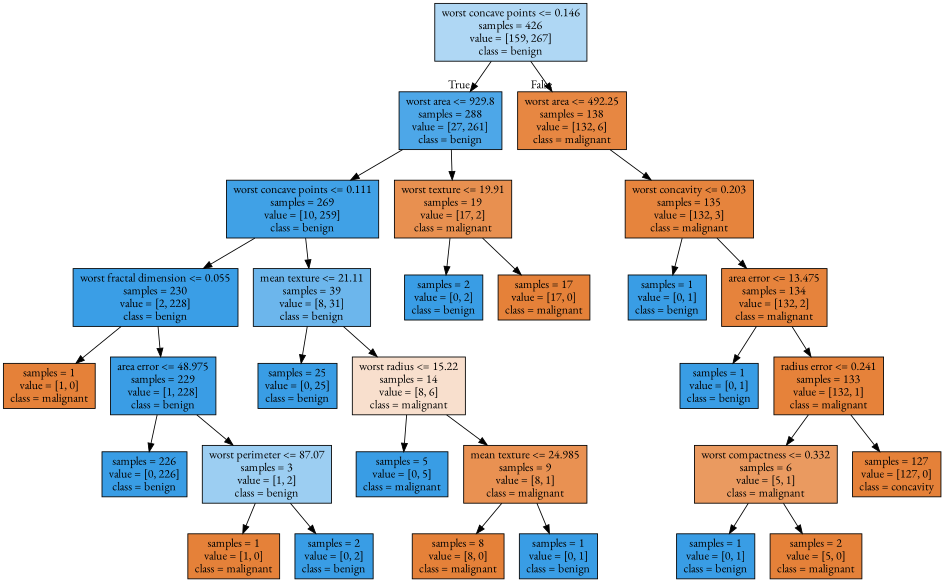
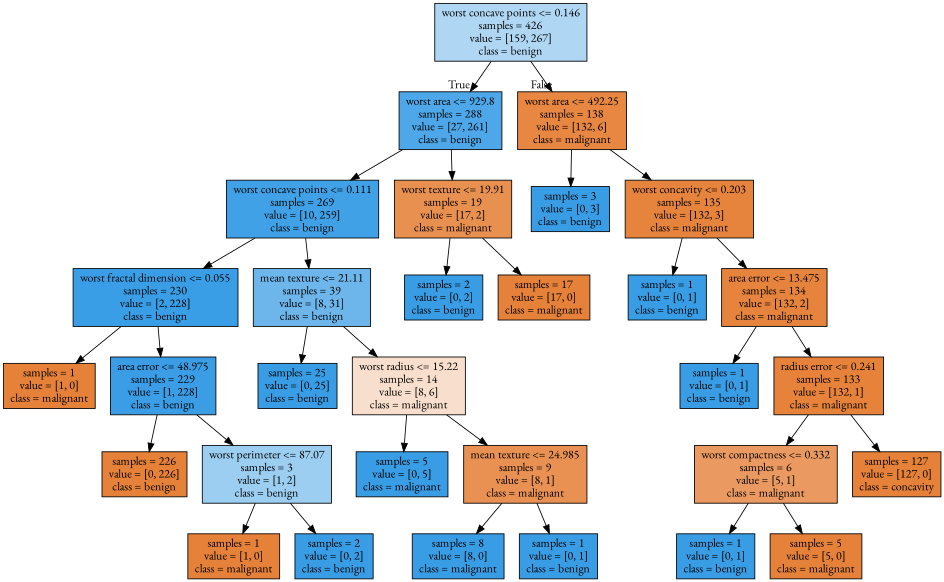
none -> (570, 209)
(145, 474) -> (145, 474)
(458, 556) -> (458, 556)
(816, 556) -> (816, 556)
